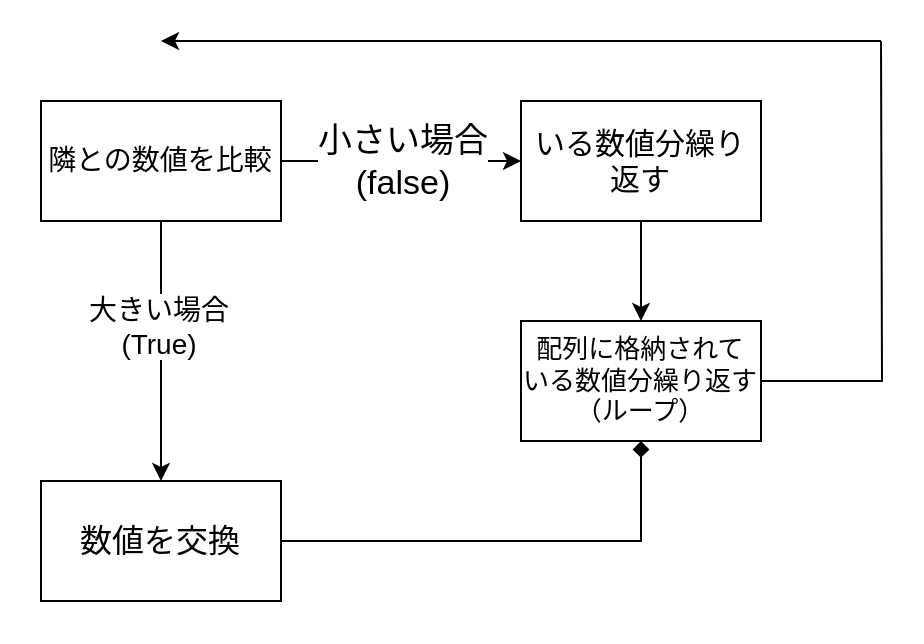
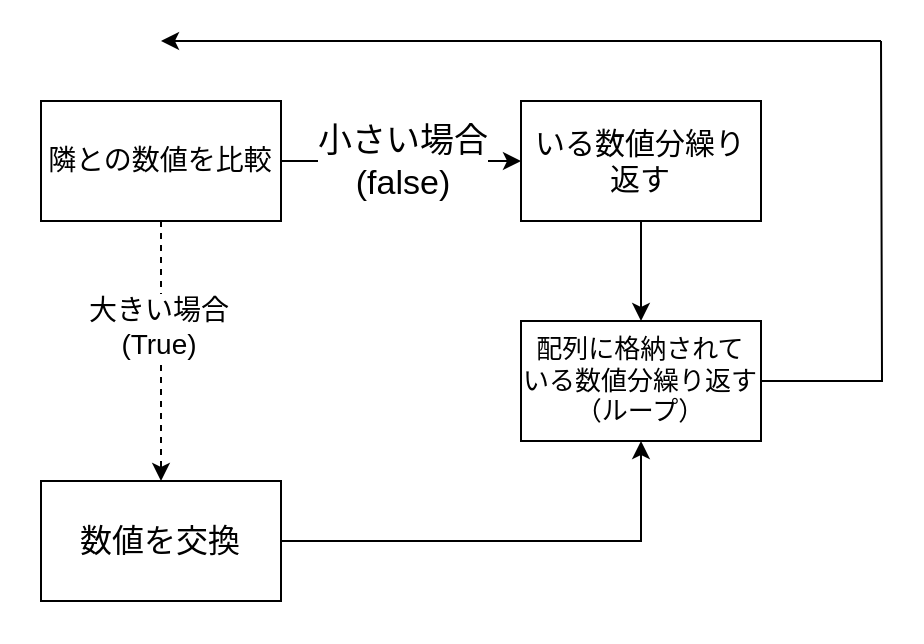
(161, 410) -> (161, 410)
(641, 457) -> (641, 456)
